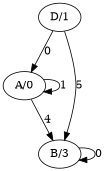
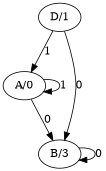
(48, 51) -> (48, 51)
(79, 86) -> (79, 86)
(48, 120) -> (48, 120)
